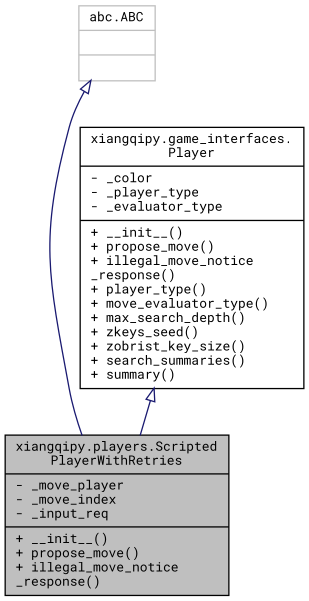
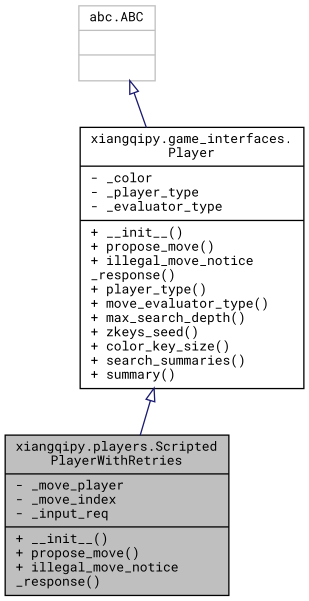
(50, 263) -> (140, 110)
(169, 347) -> (161, 347)
